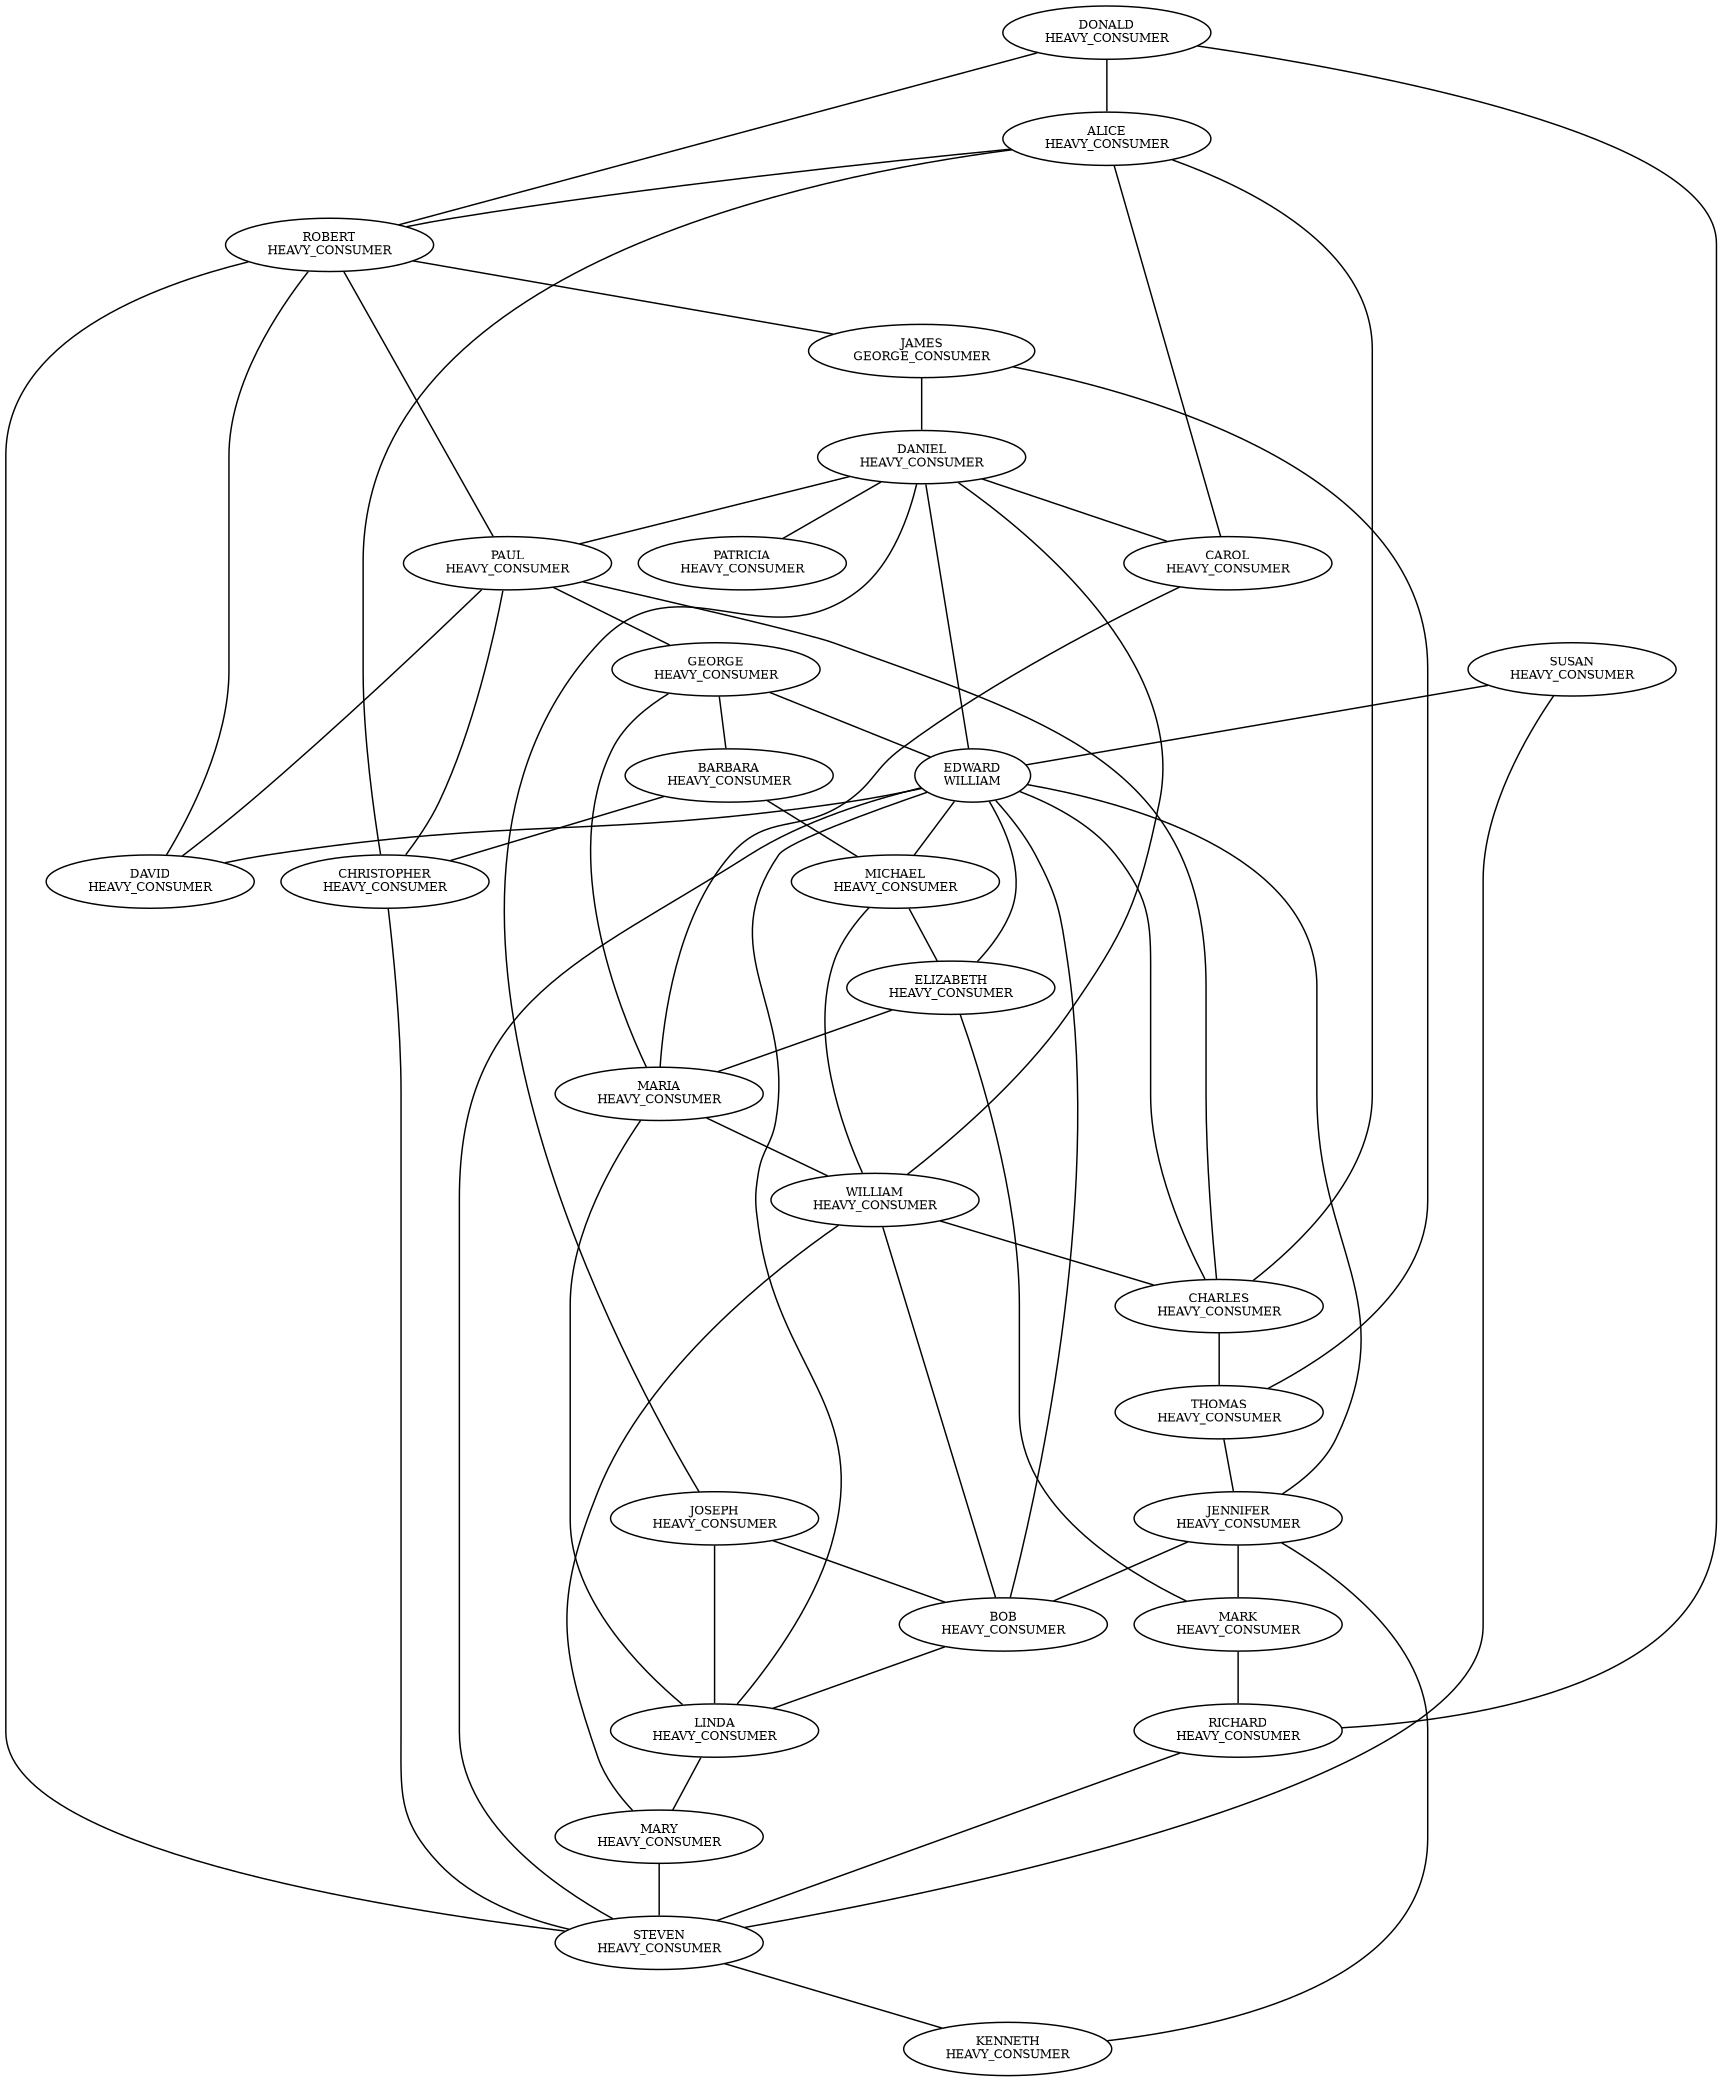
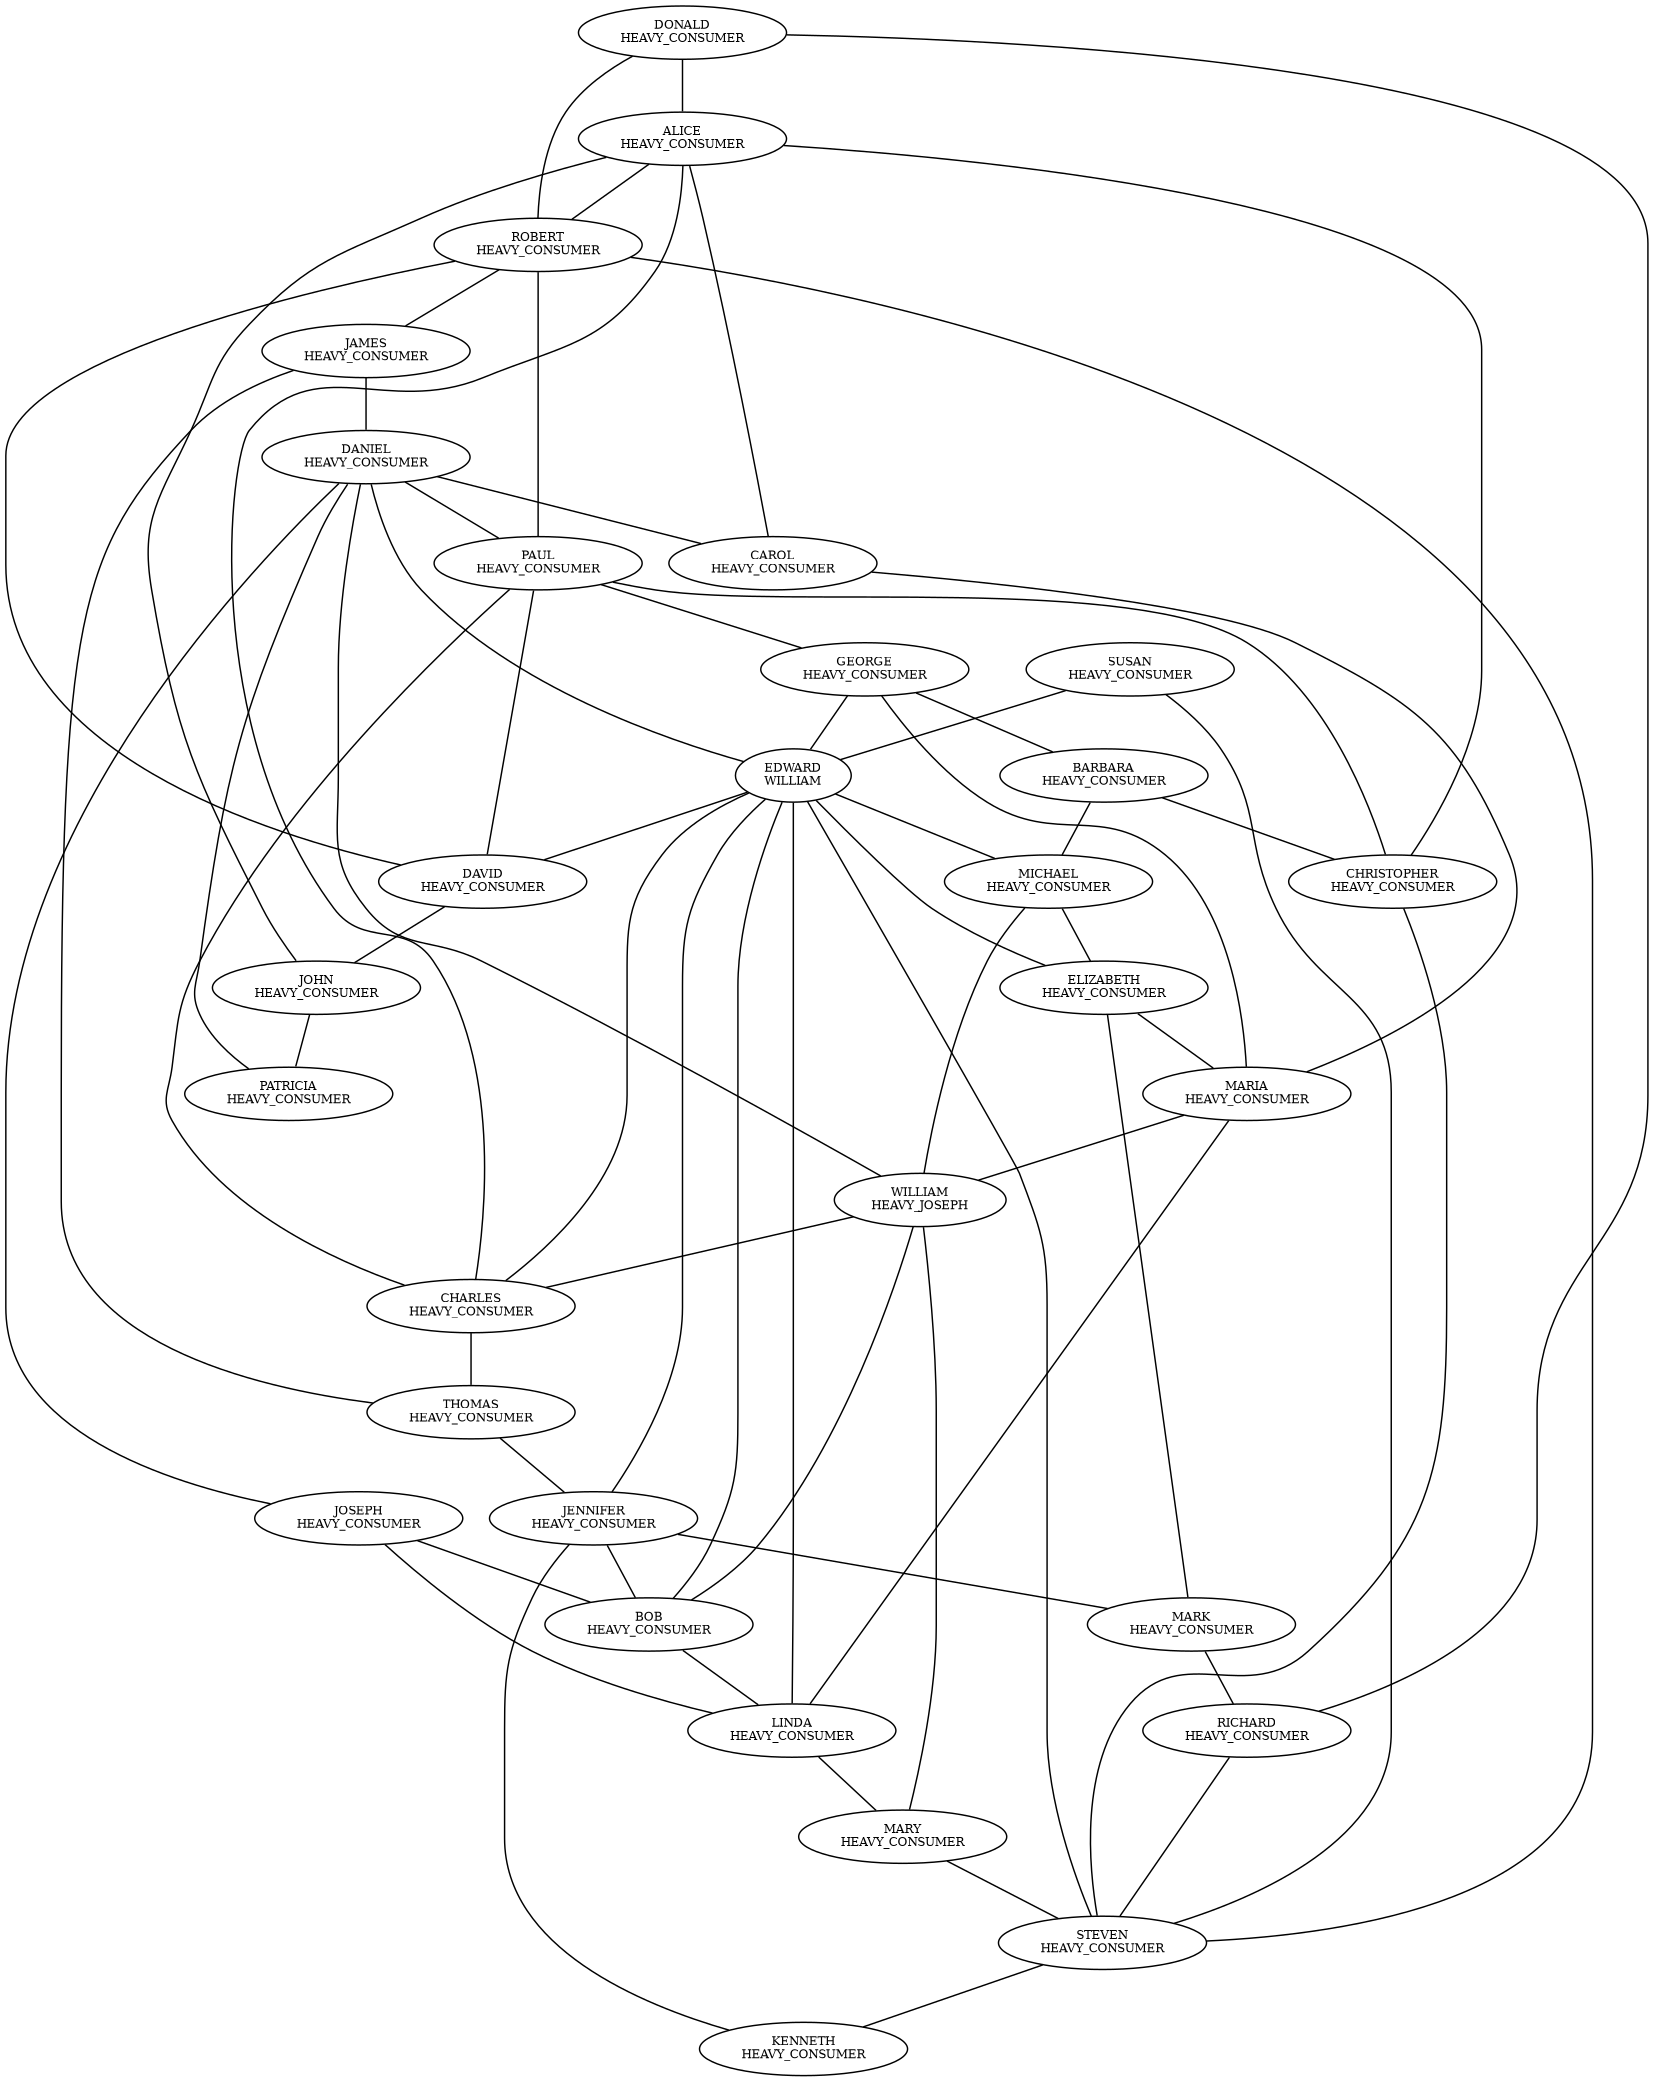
(922, 351) -> (366, 351)
none -> (316, 988)
(875, 1200) -> (920, 1200)
